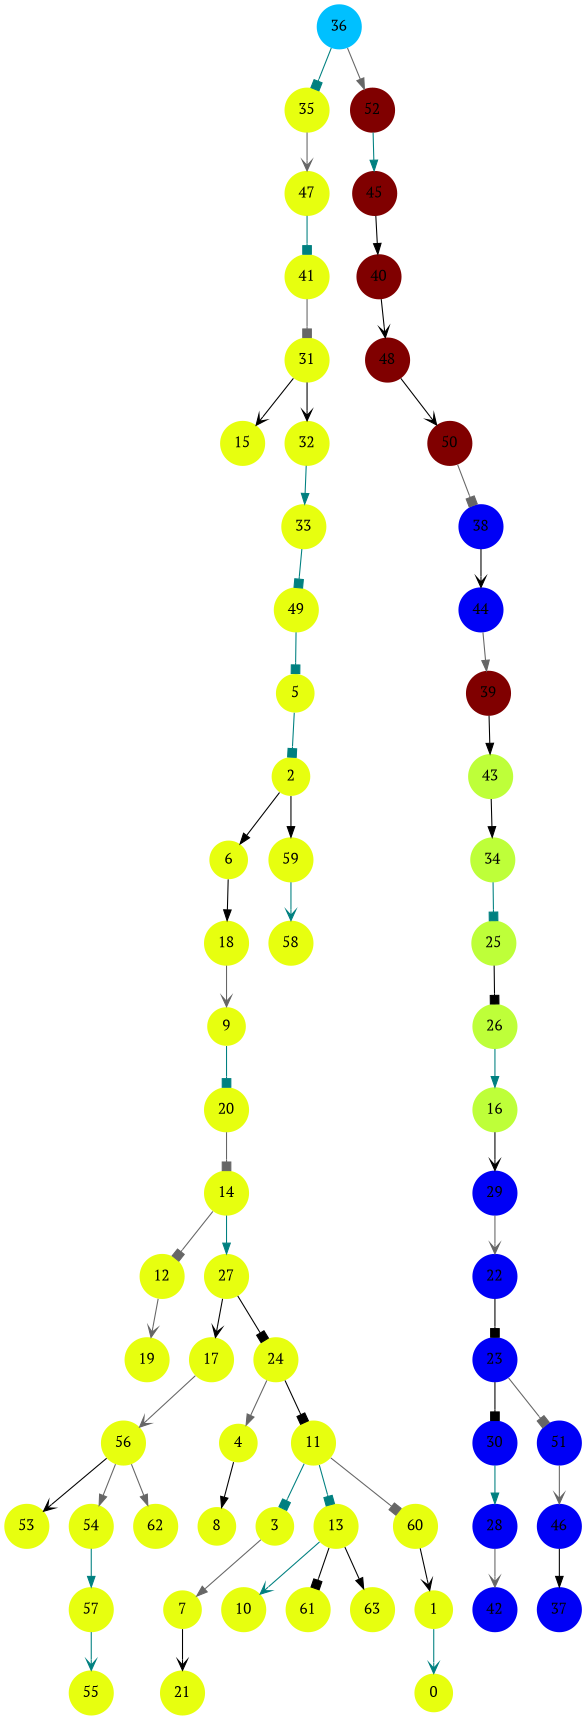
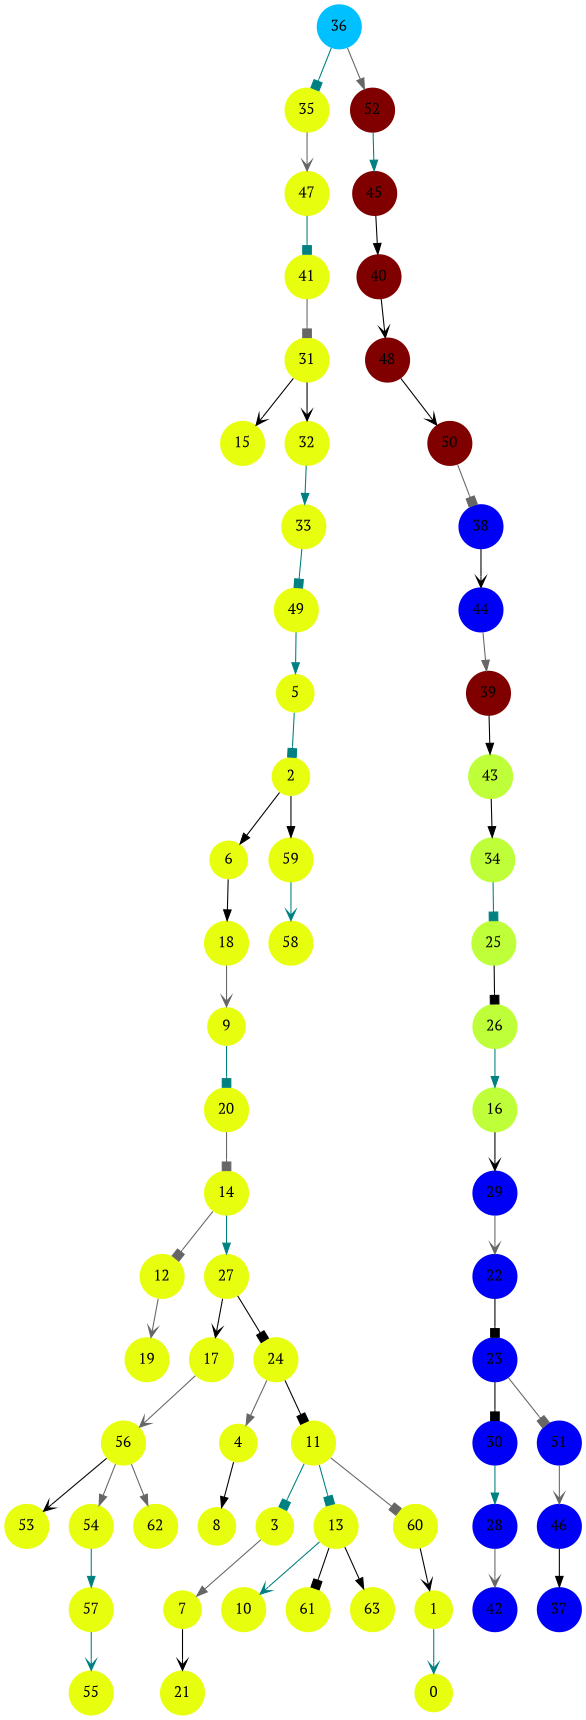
(296, 648) -> (296, 648)
